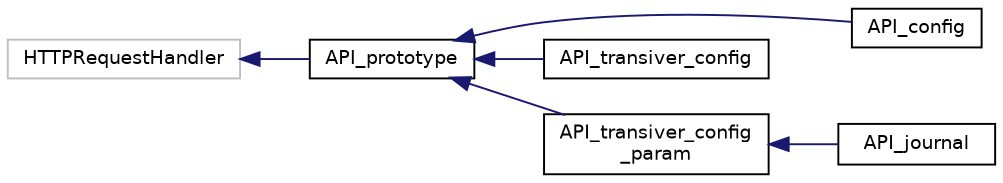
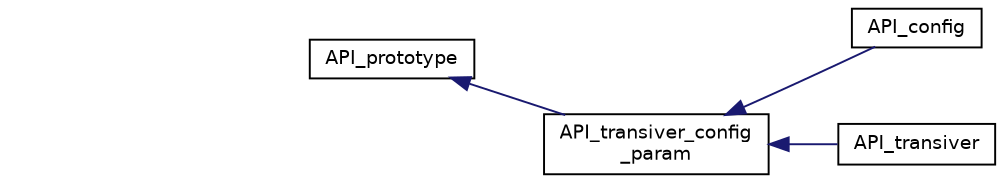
(662, 15) -> (810, 77)
(124, 59) -> none
(656, 59) -> none
(917, 144) -> (917, 144)
